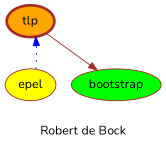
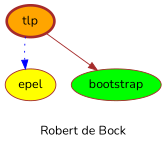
(36, 57) -> (25, 48)
